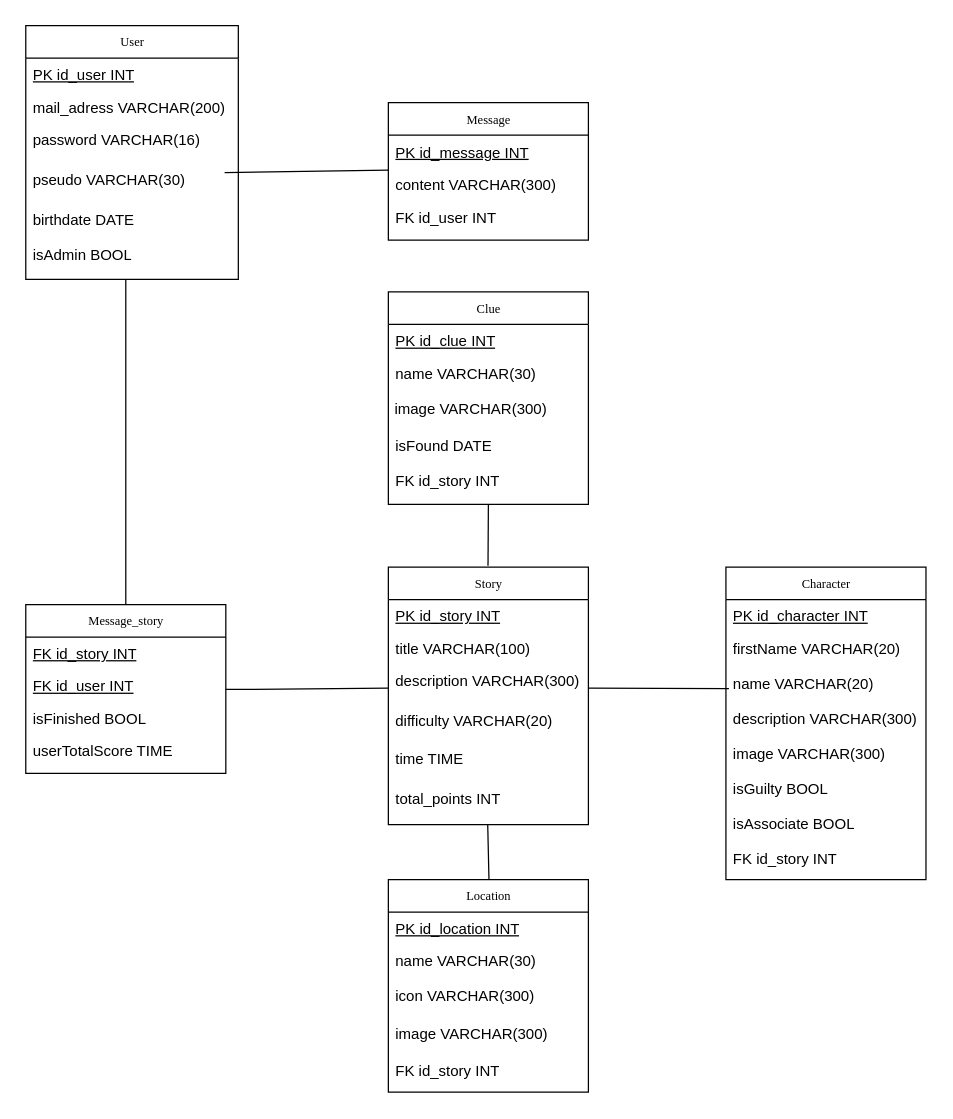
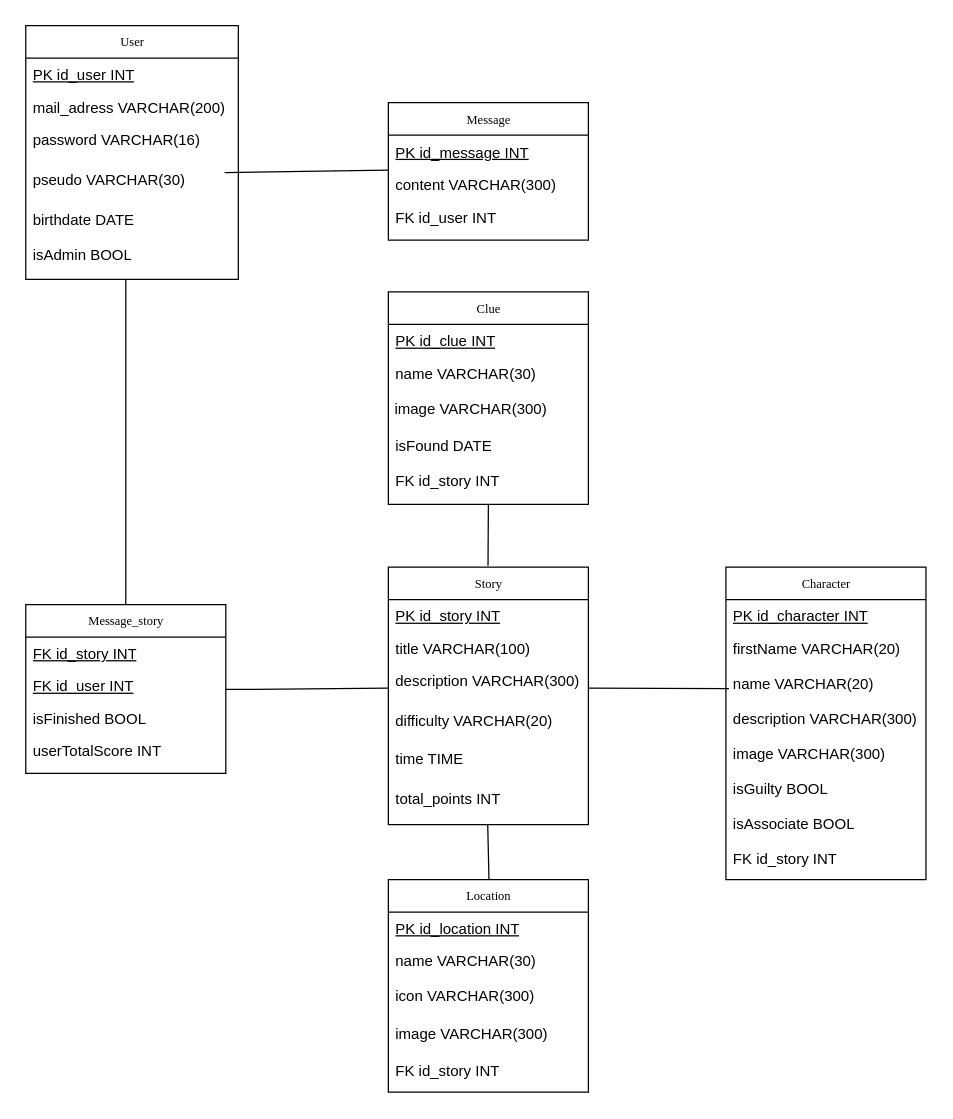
(109, 752) -> (105, 752)
